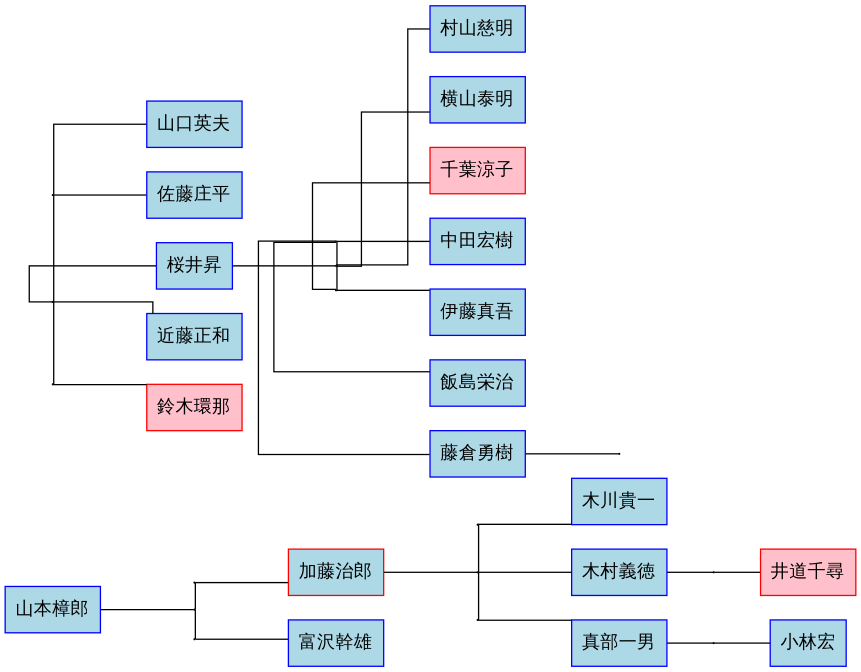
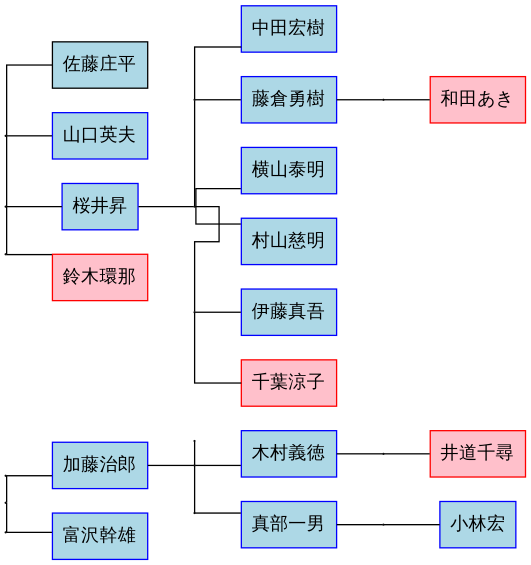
none -> (478, 100)
(194, 195) -> (100, 65)
(194, 337) -> none
(478, 383) -> none
(619, 501) -> none
(336, 572) -> (100, 465)
(53, 610) -> none
